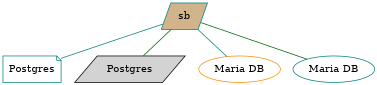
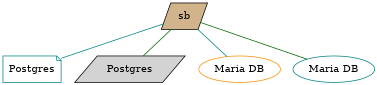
(184, 16) -> (184, 16)
